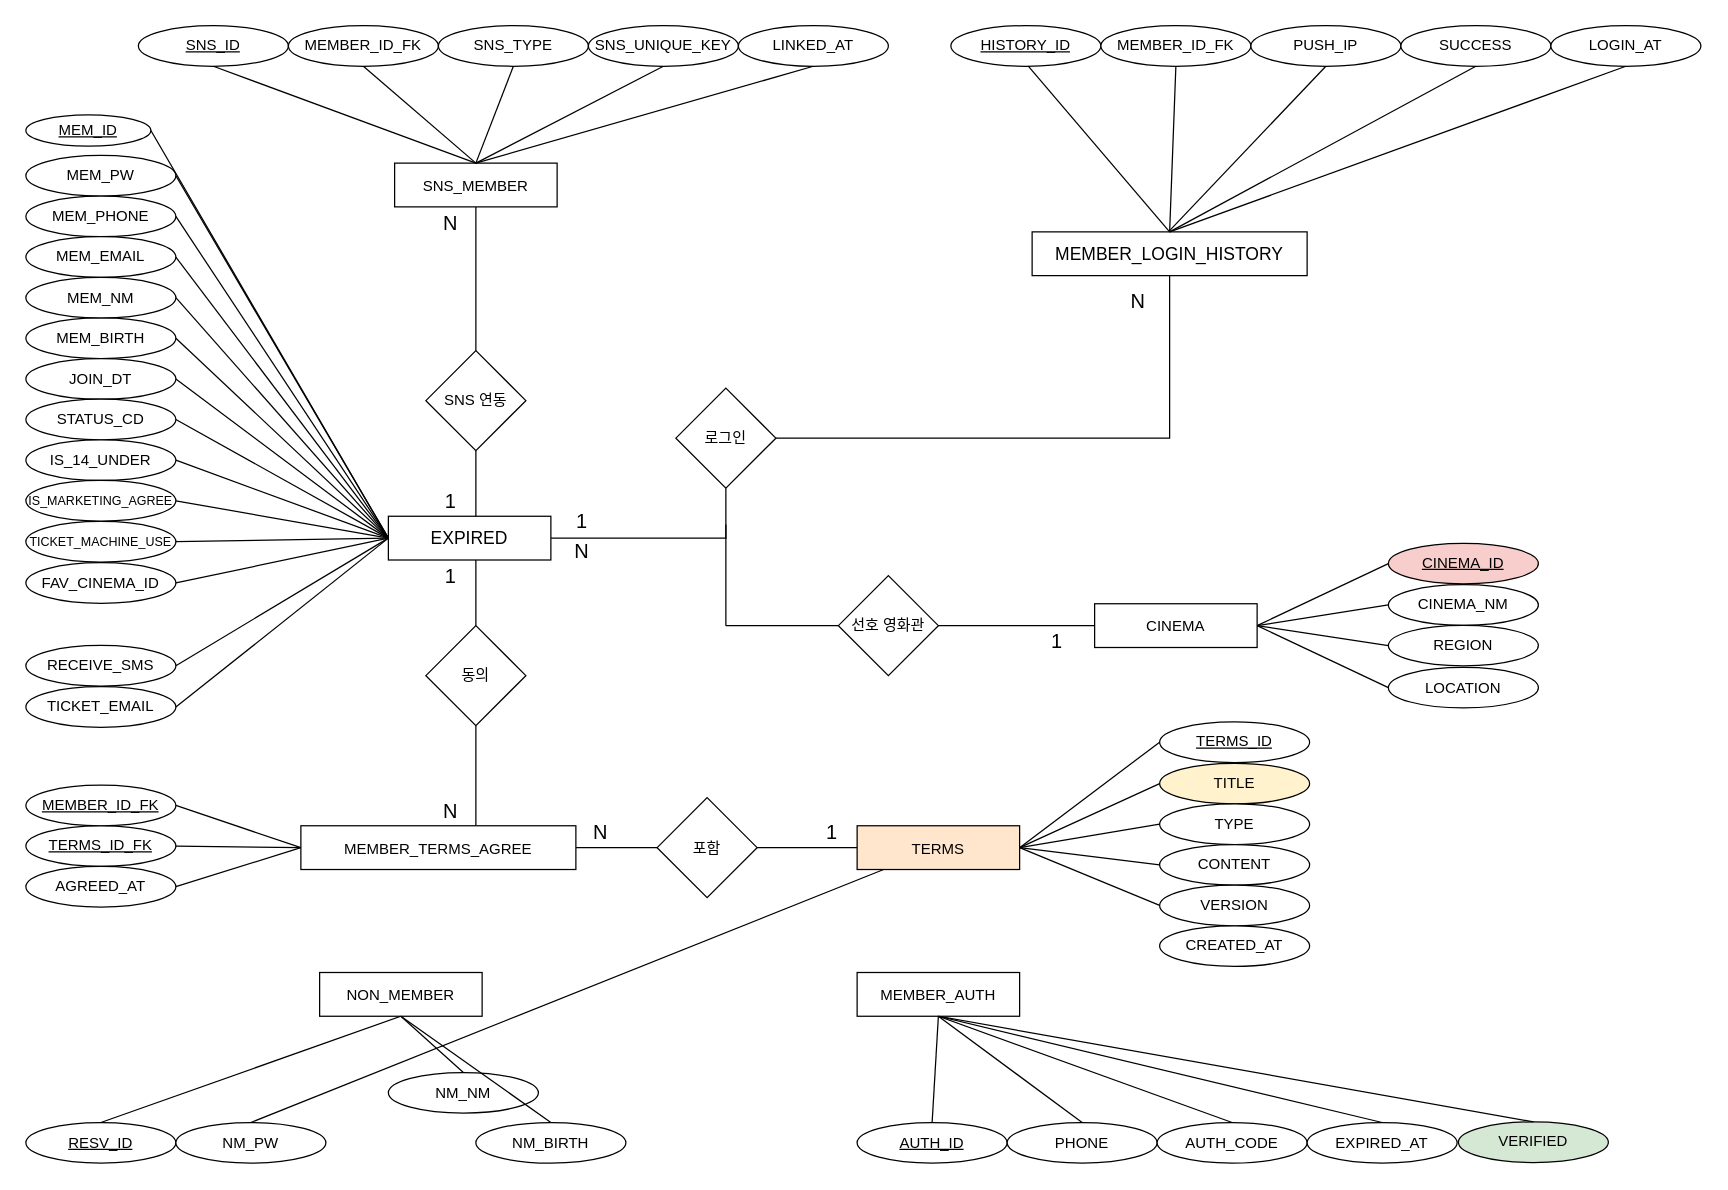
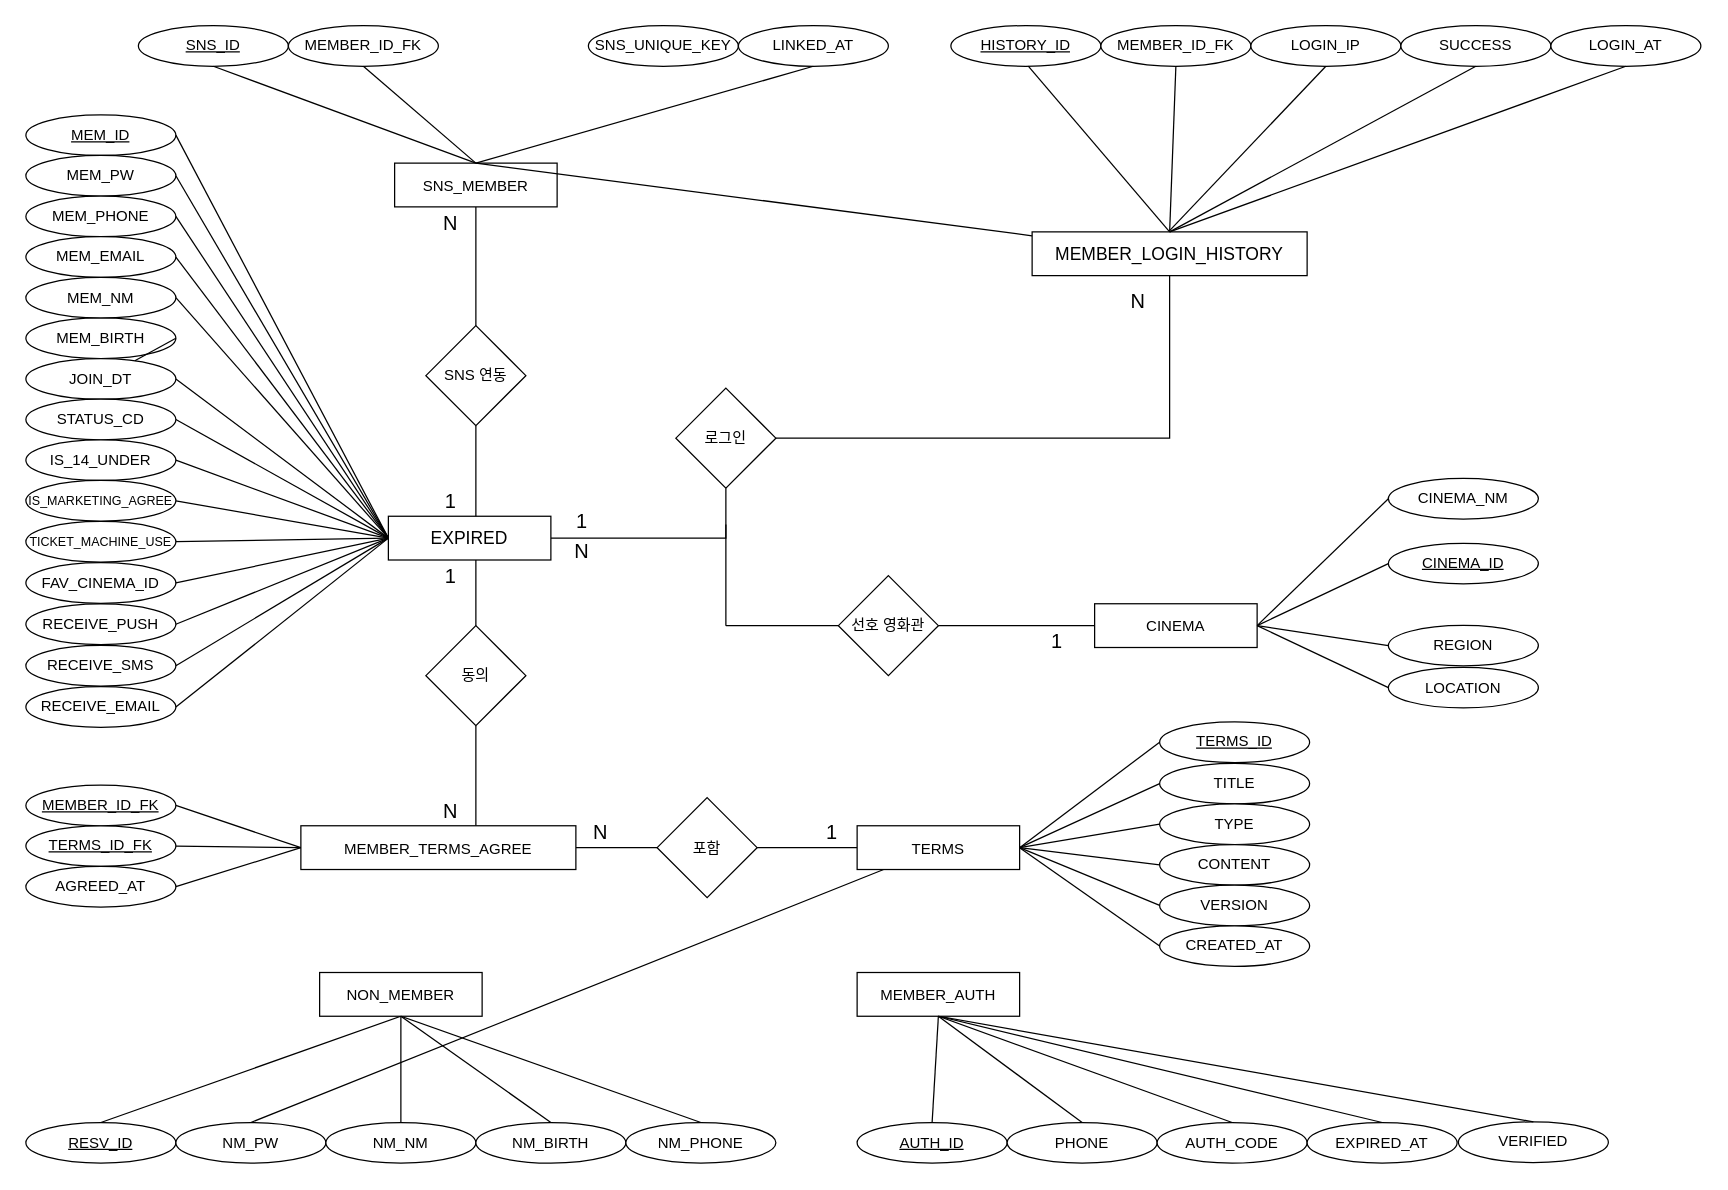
(513, 46) -> none
(1326, 46) -> (1326, 46)
(495, 113) -> none
(572, 113) -> (756, 200)
(88, 130) -> (101, 135)
(476, 401) -> (476, 376)
(275, 432) -> (155, 350)
(1463, 564) -> (1463, 564)
none -> (276, 584)
(1463, 605) -> (1463, 499)
none -> (101, 624)
(101, 707) -> (101, 707)
(1234, 784) -> (1234, 784)
(938, 848) -> (938, 848)
none -> (1091, 898)
none -> (555, 1071)
(463, 1093) -> (401, 1143)
(1533, 1142) -> (1533, 1142)
none -> (701, 1143)
